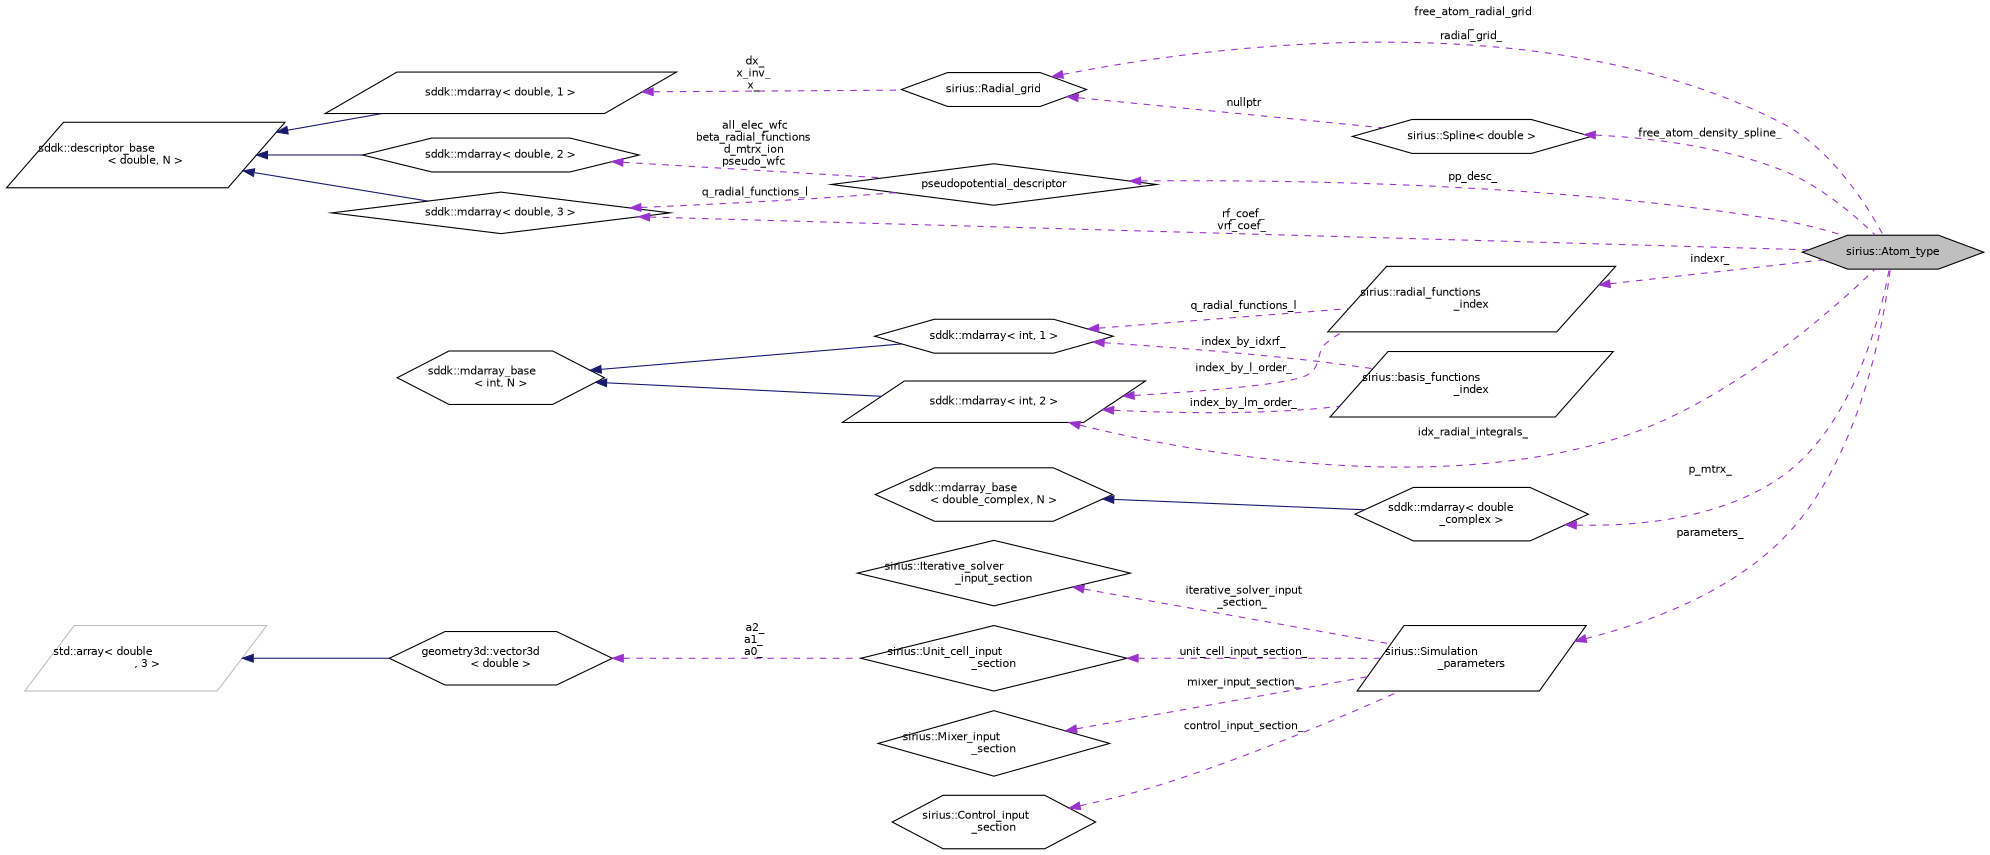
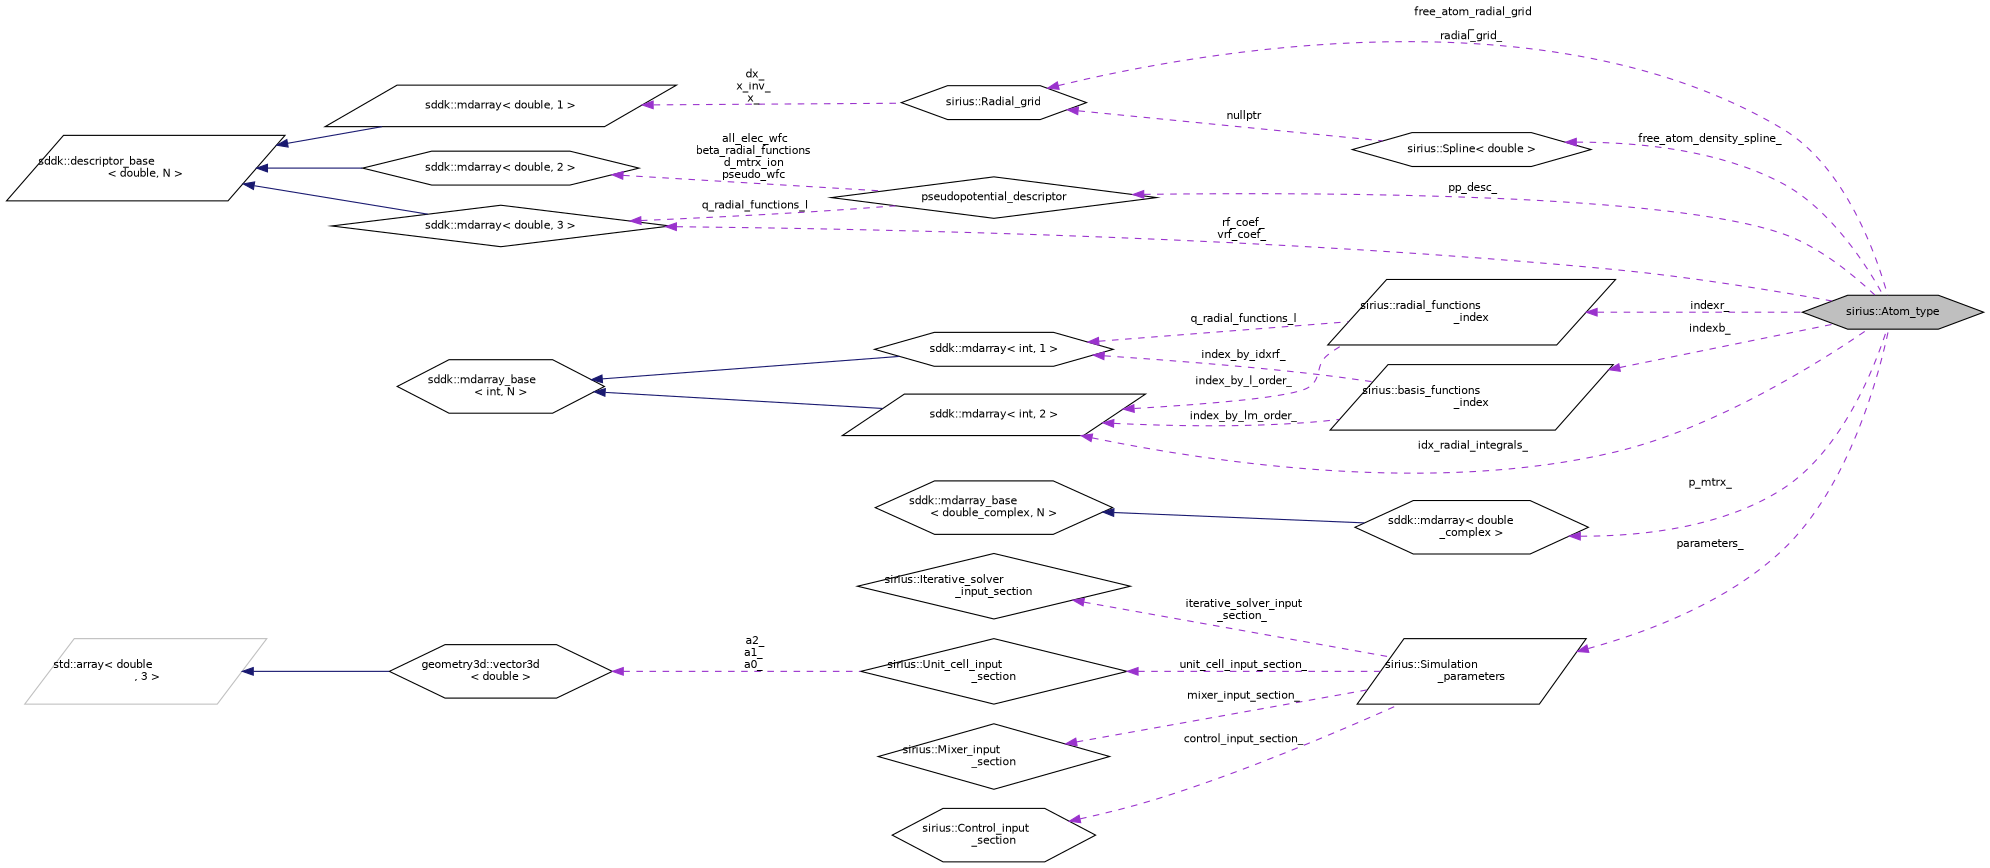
none -> (1727, 346)
